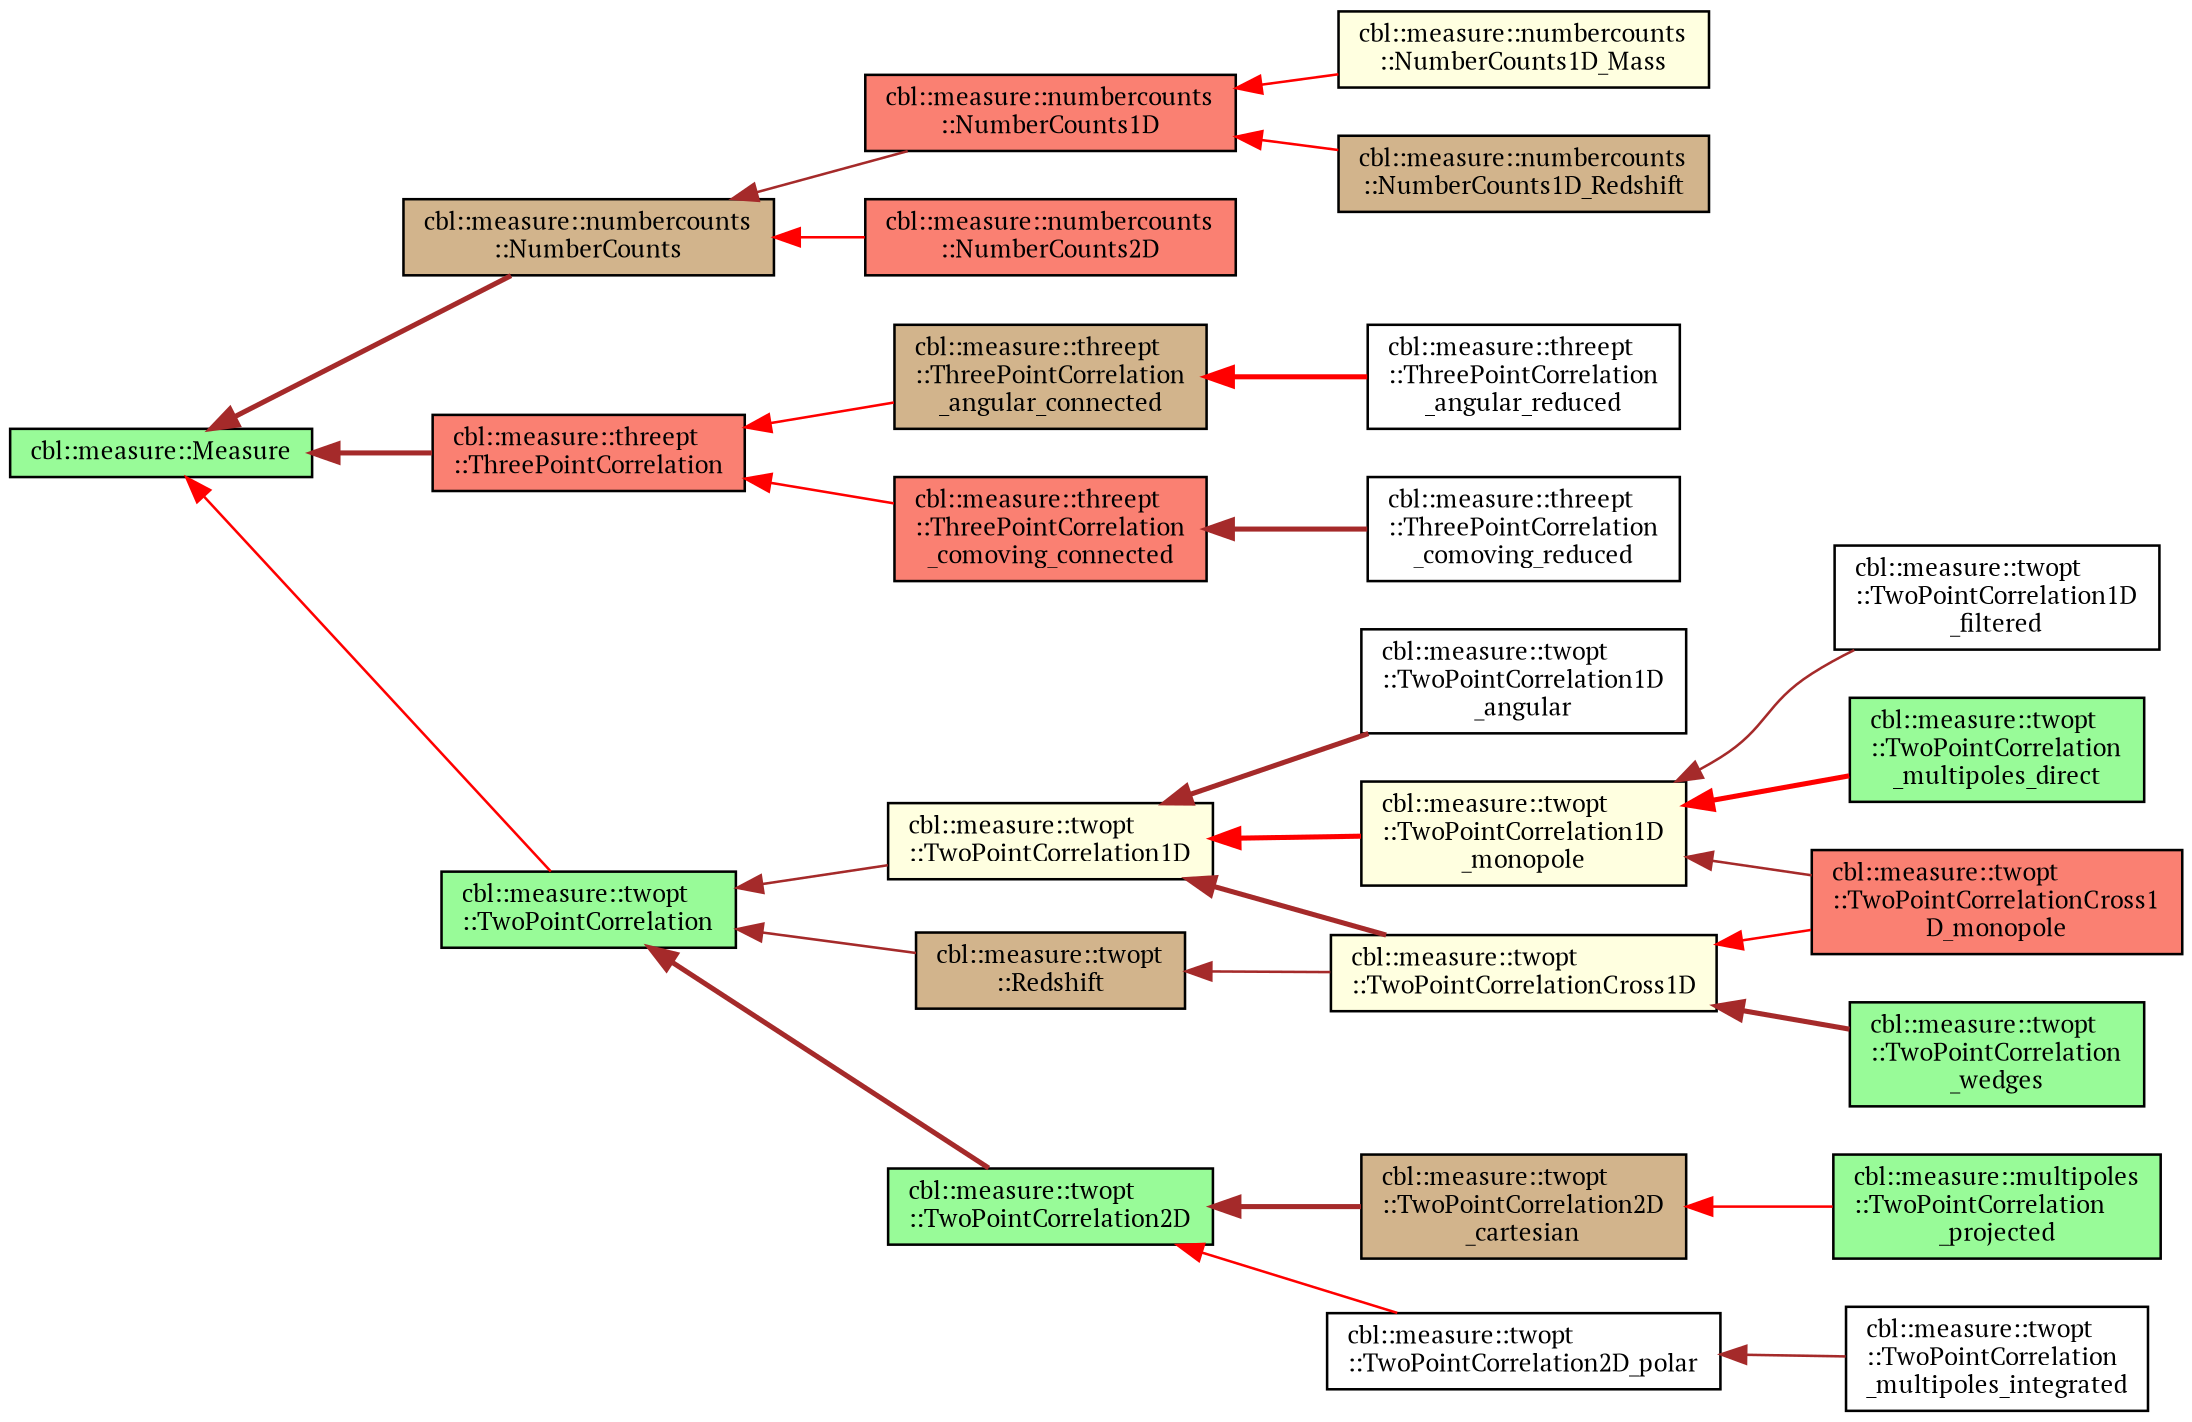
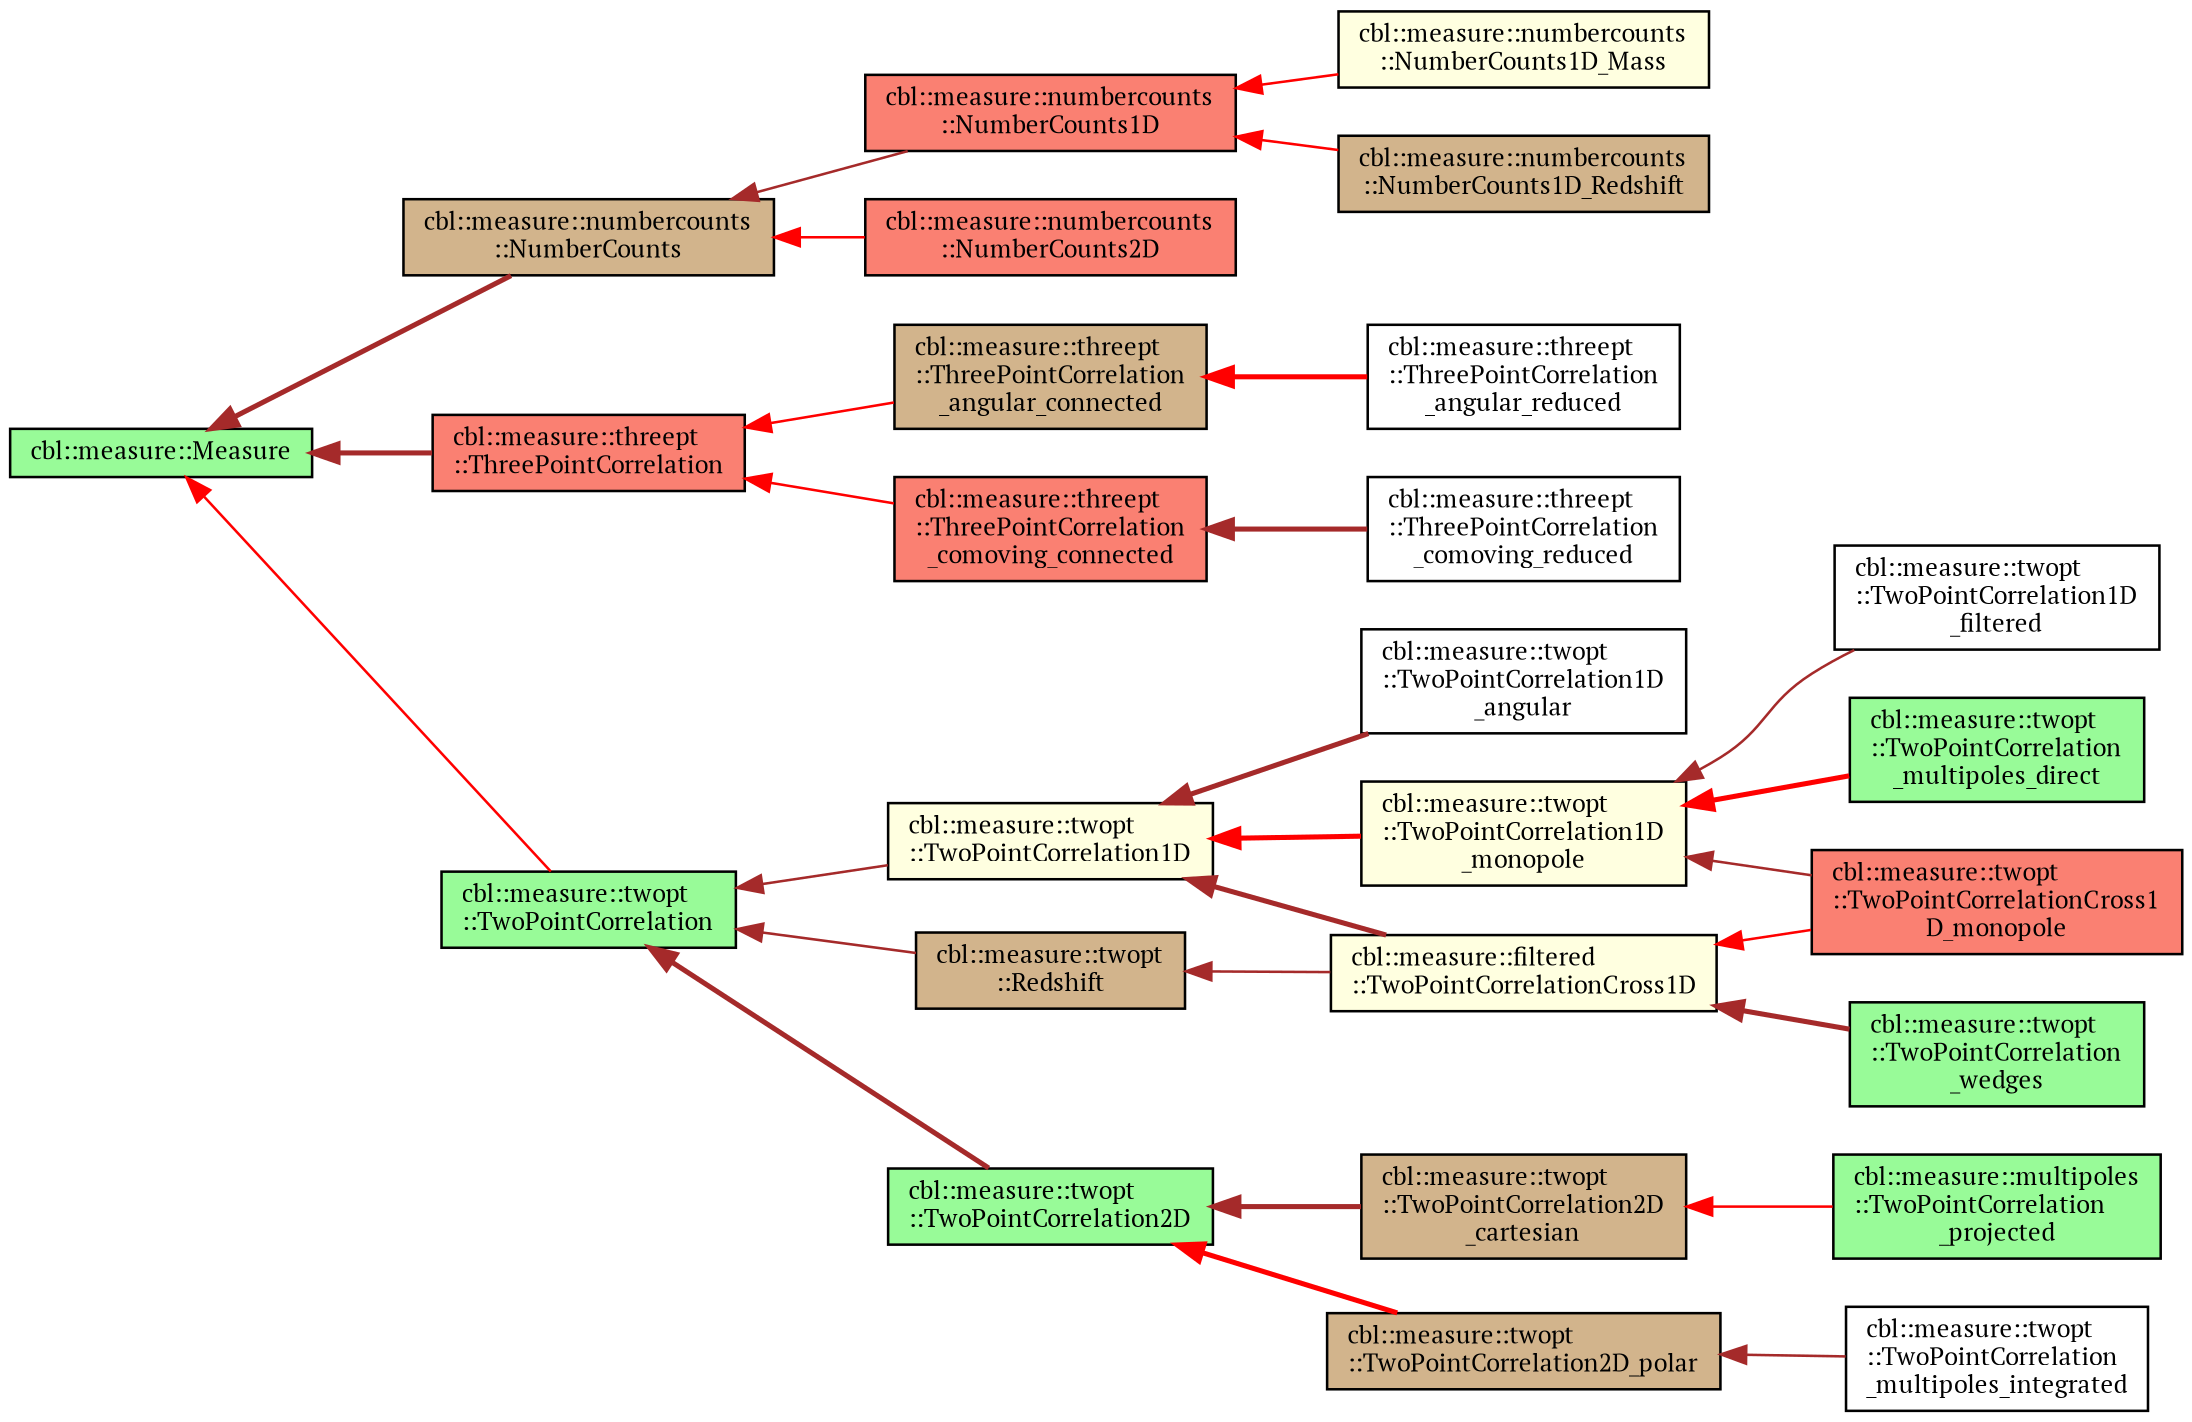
(1524, 973) -> (1524, 973)
(1300, 1283) -> (1300, 1283)
(1524, 1351) -> (1524, 1351)
